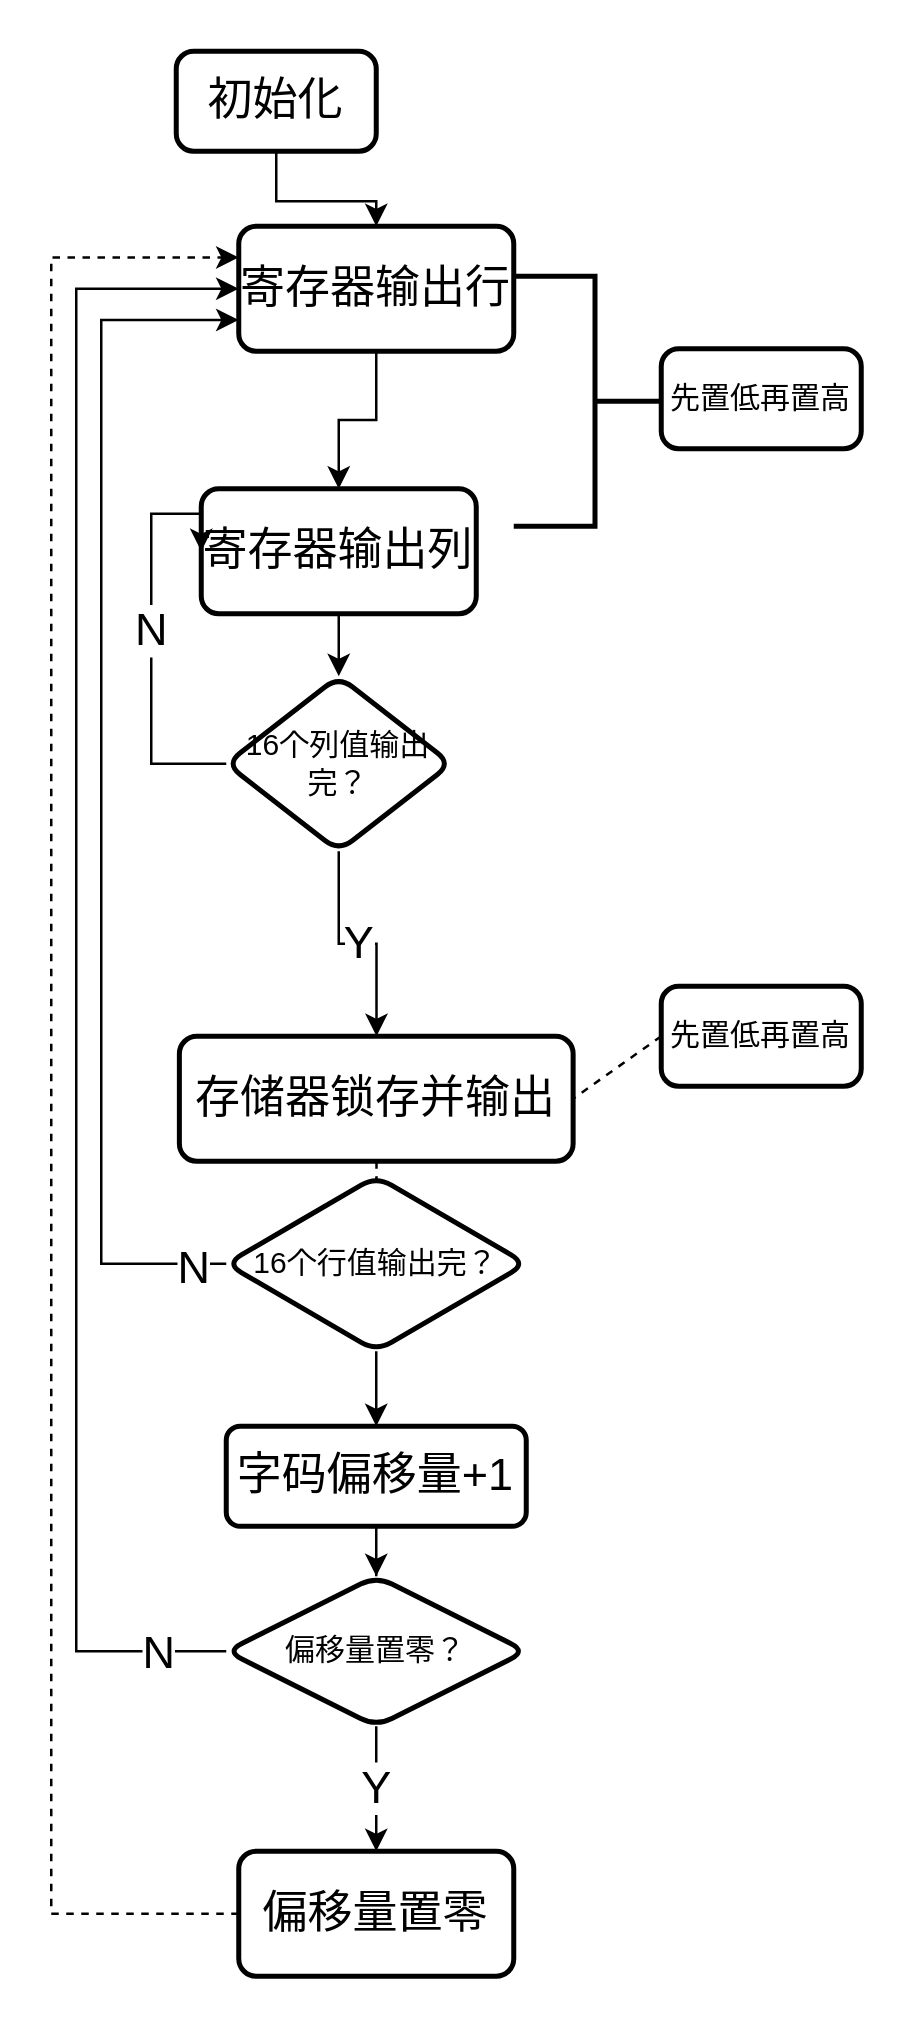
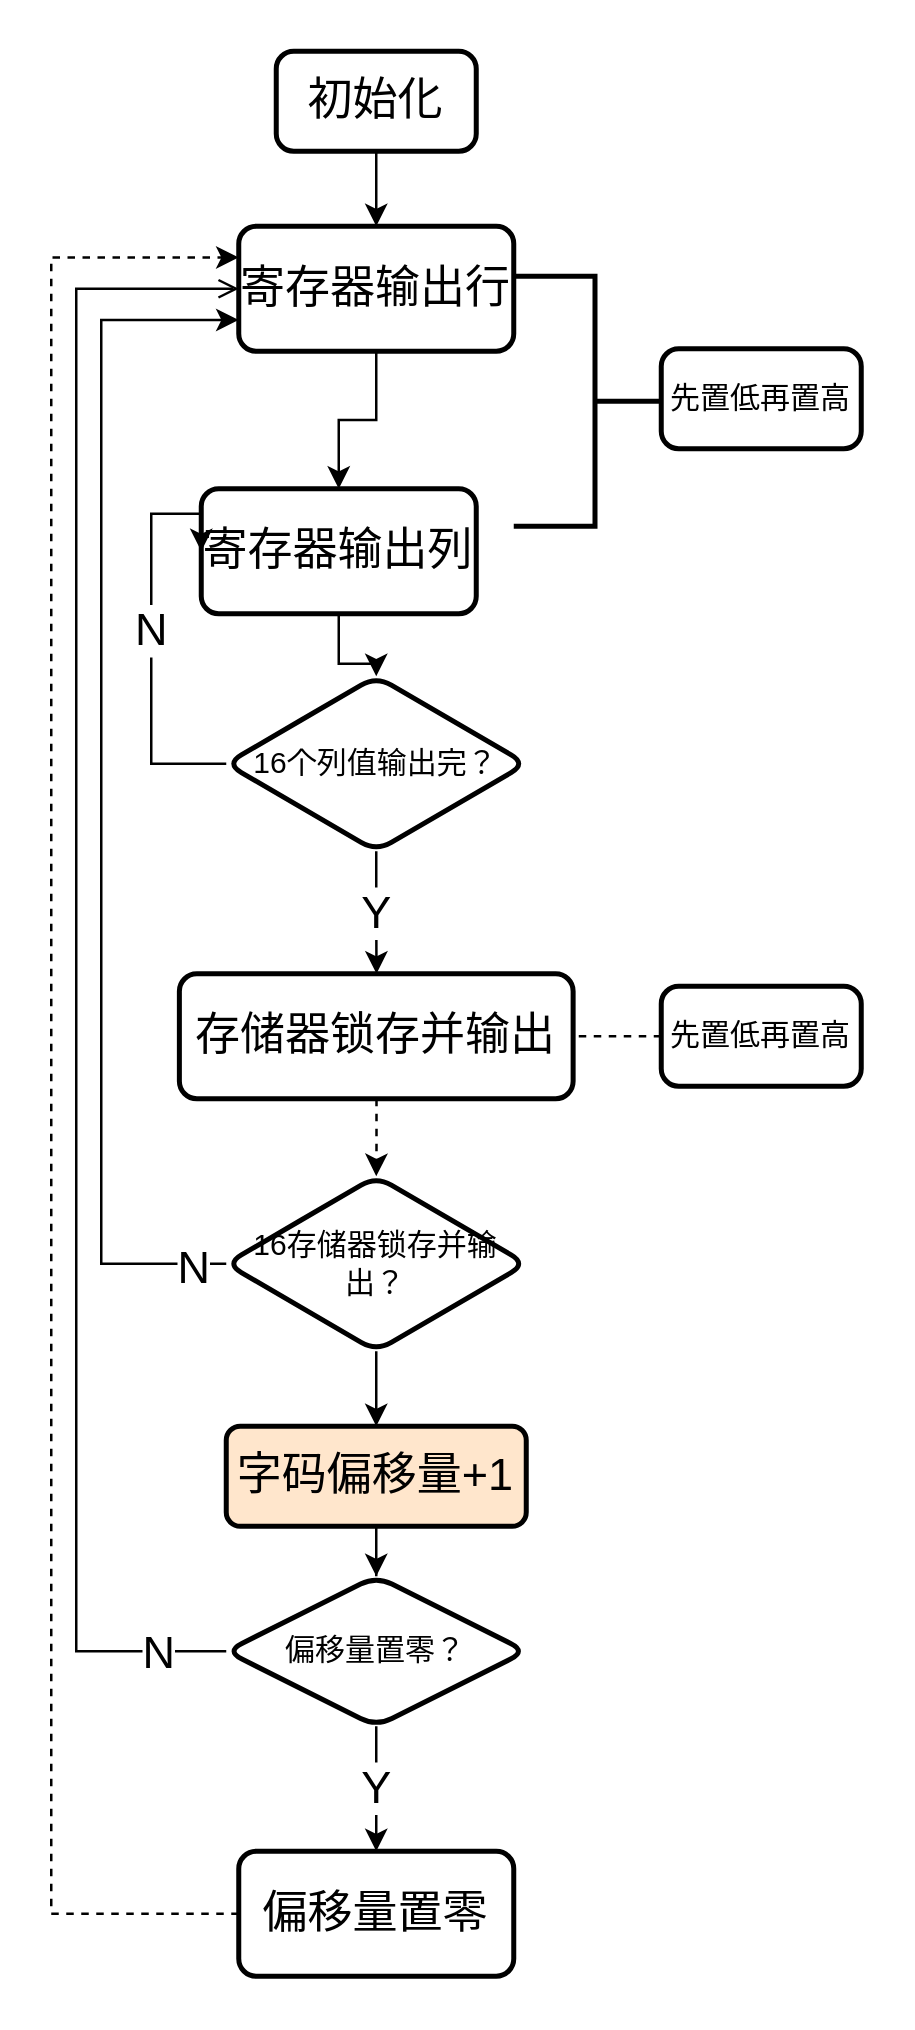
(276, 101) -> (376, 101)
(220, 289) -> (224, 289)
(339, 764) -> (376, 764)
(376, 1099) -> (376, 1036)
(376, 1264) -> (376, 1264)
(376, 1476) -> (376, 1476)
